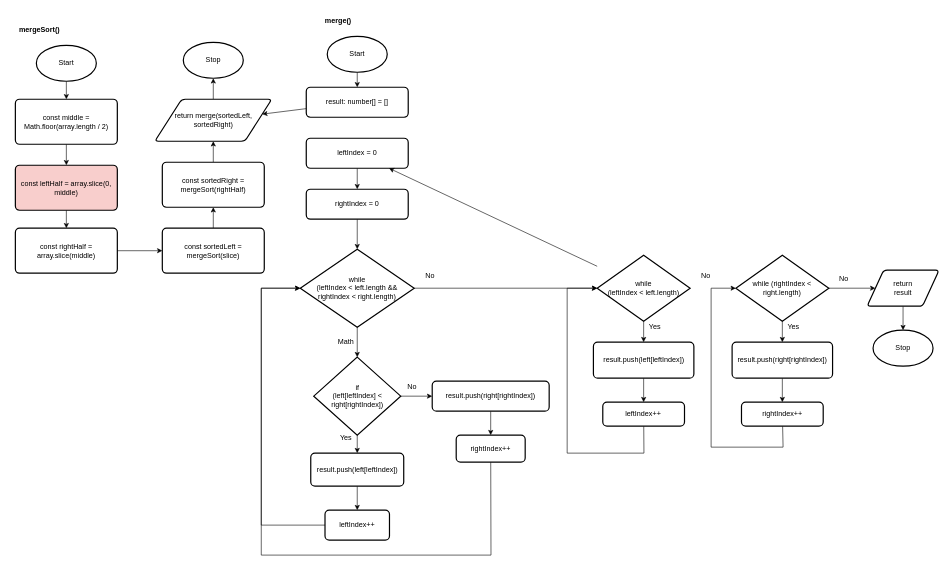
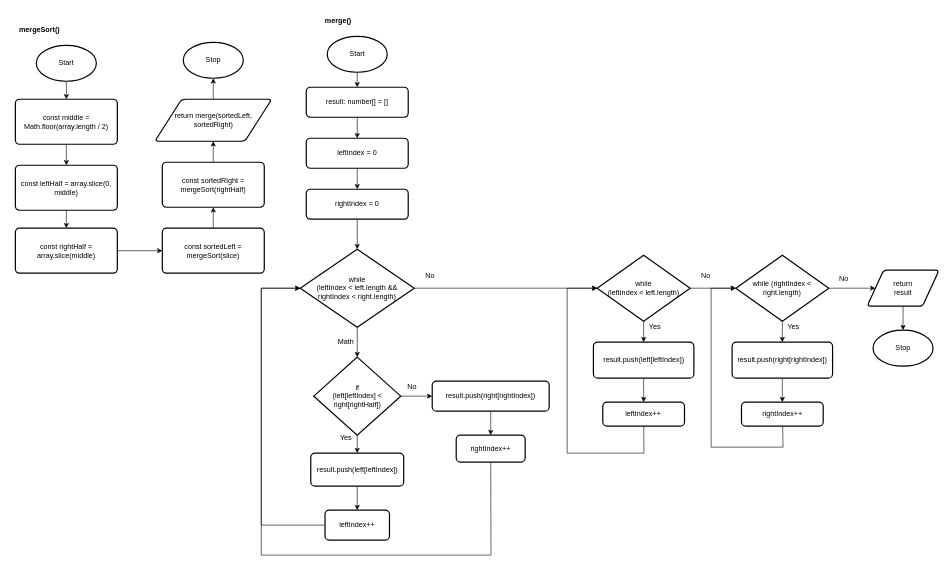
(284, 111) -> (357, 132)
(66, 188) -> (66, 188)
(495, 218) -> (700, 288)
(358, 396) -> (358, 396)
